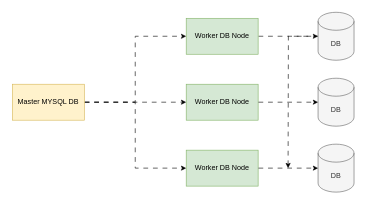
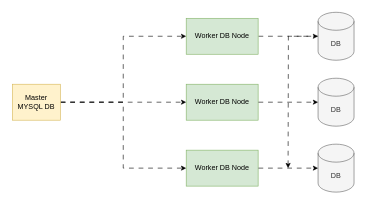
(48, 102) -> (36, 102)
